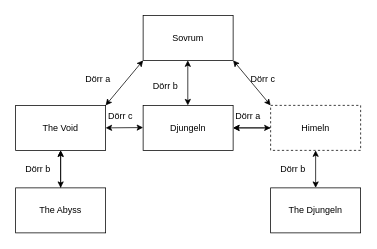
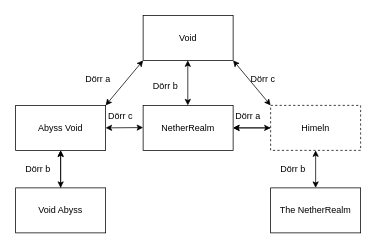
(188, 38) -> (188, 38)
(60, 128) -> (60, 128)
(188, 128) -> (188, 128)
(60, 210) -> (60, 210)
(315, 210) -> (315, 210)
